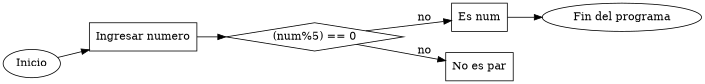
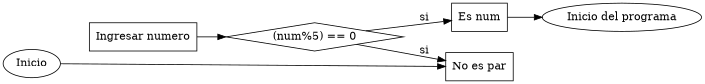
(622, 17) -> (622, 17)
(425, 18) -> (425, 18)
(425, 51) -> (425, 51)
(70, 55) -> (249, 65)
